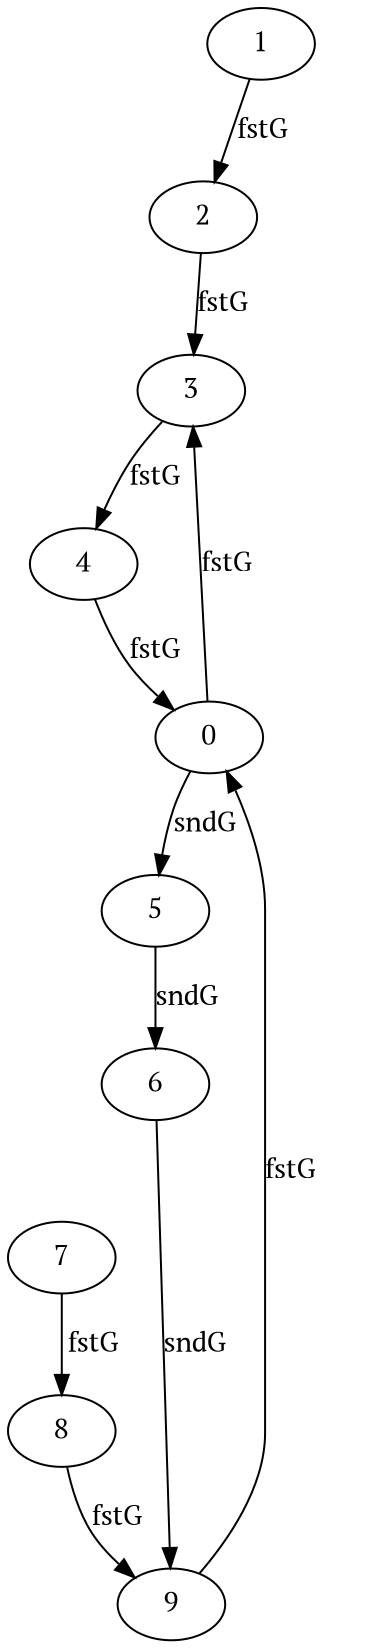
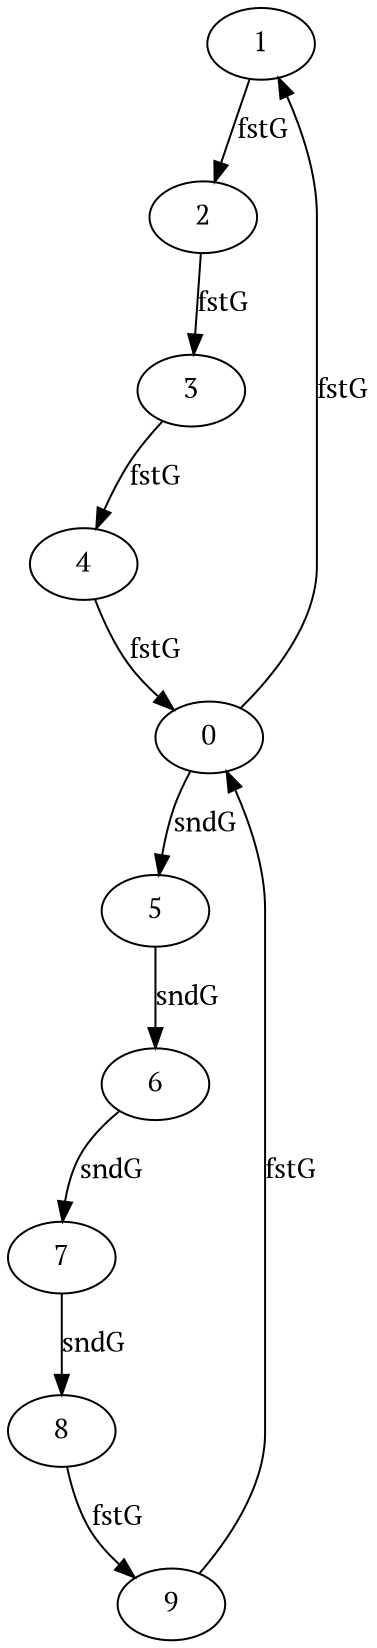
(201, 574) -> (317, 412)
(163, 1334) -> (83, 1151)
(94, 1344) -> (94, 1344)
